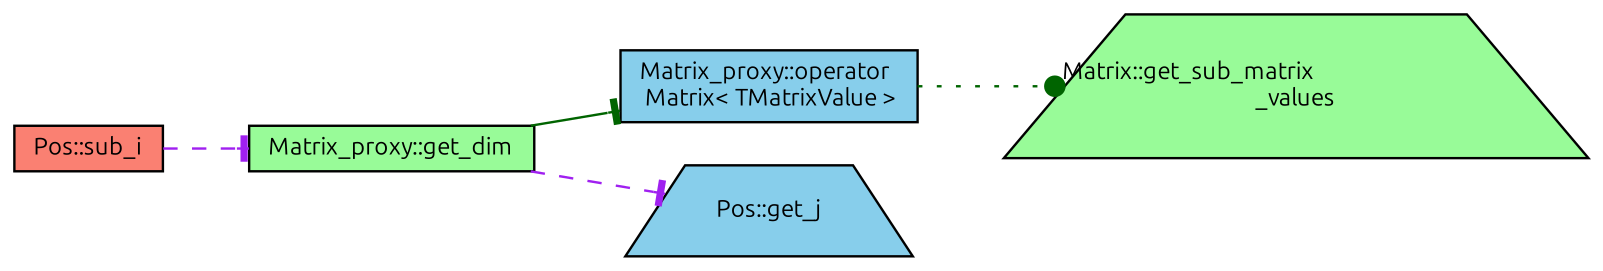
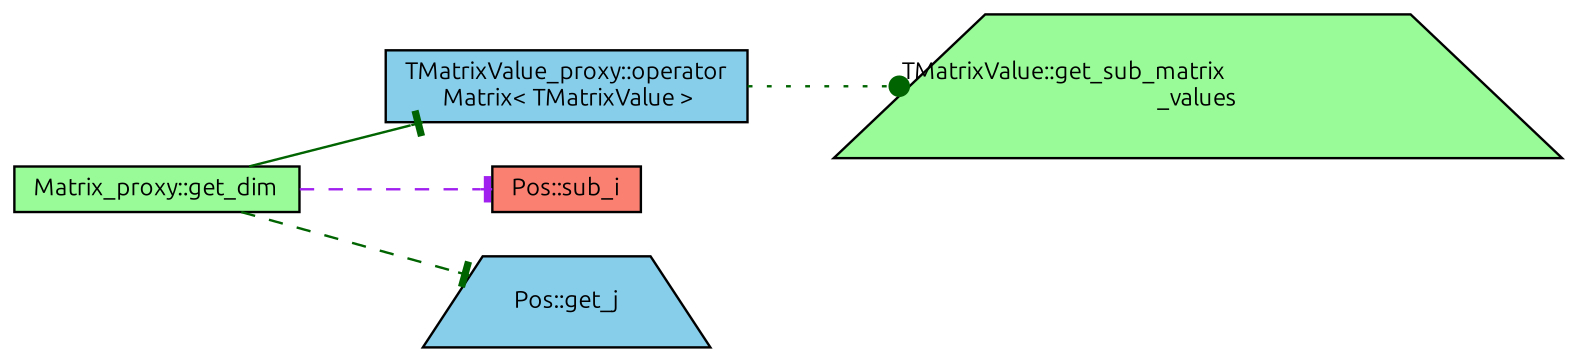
(769, 86) -> (567, 86)
(1296, 86) -> (1198, 86)
(200, 149) -> (390, 189)
(592, 182) -> (350, 242)
